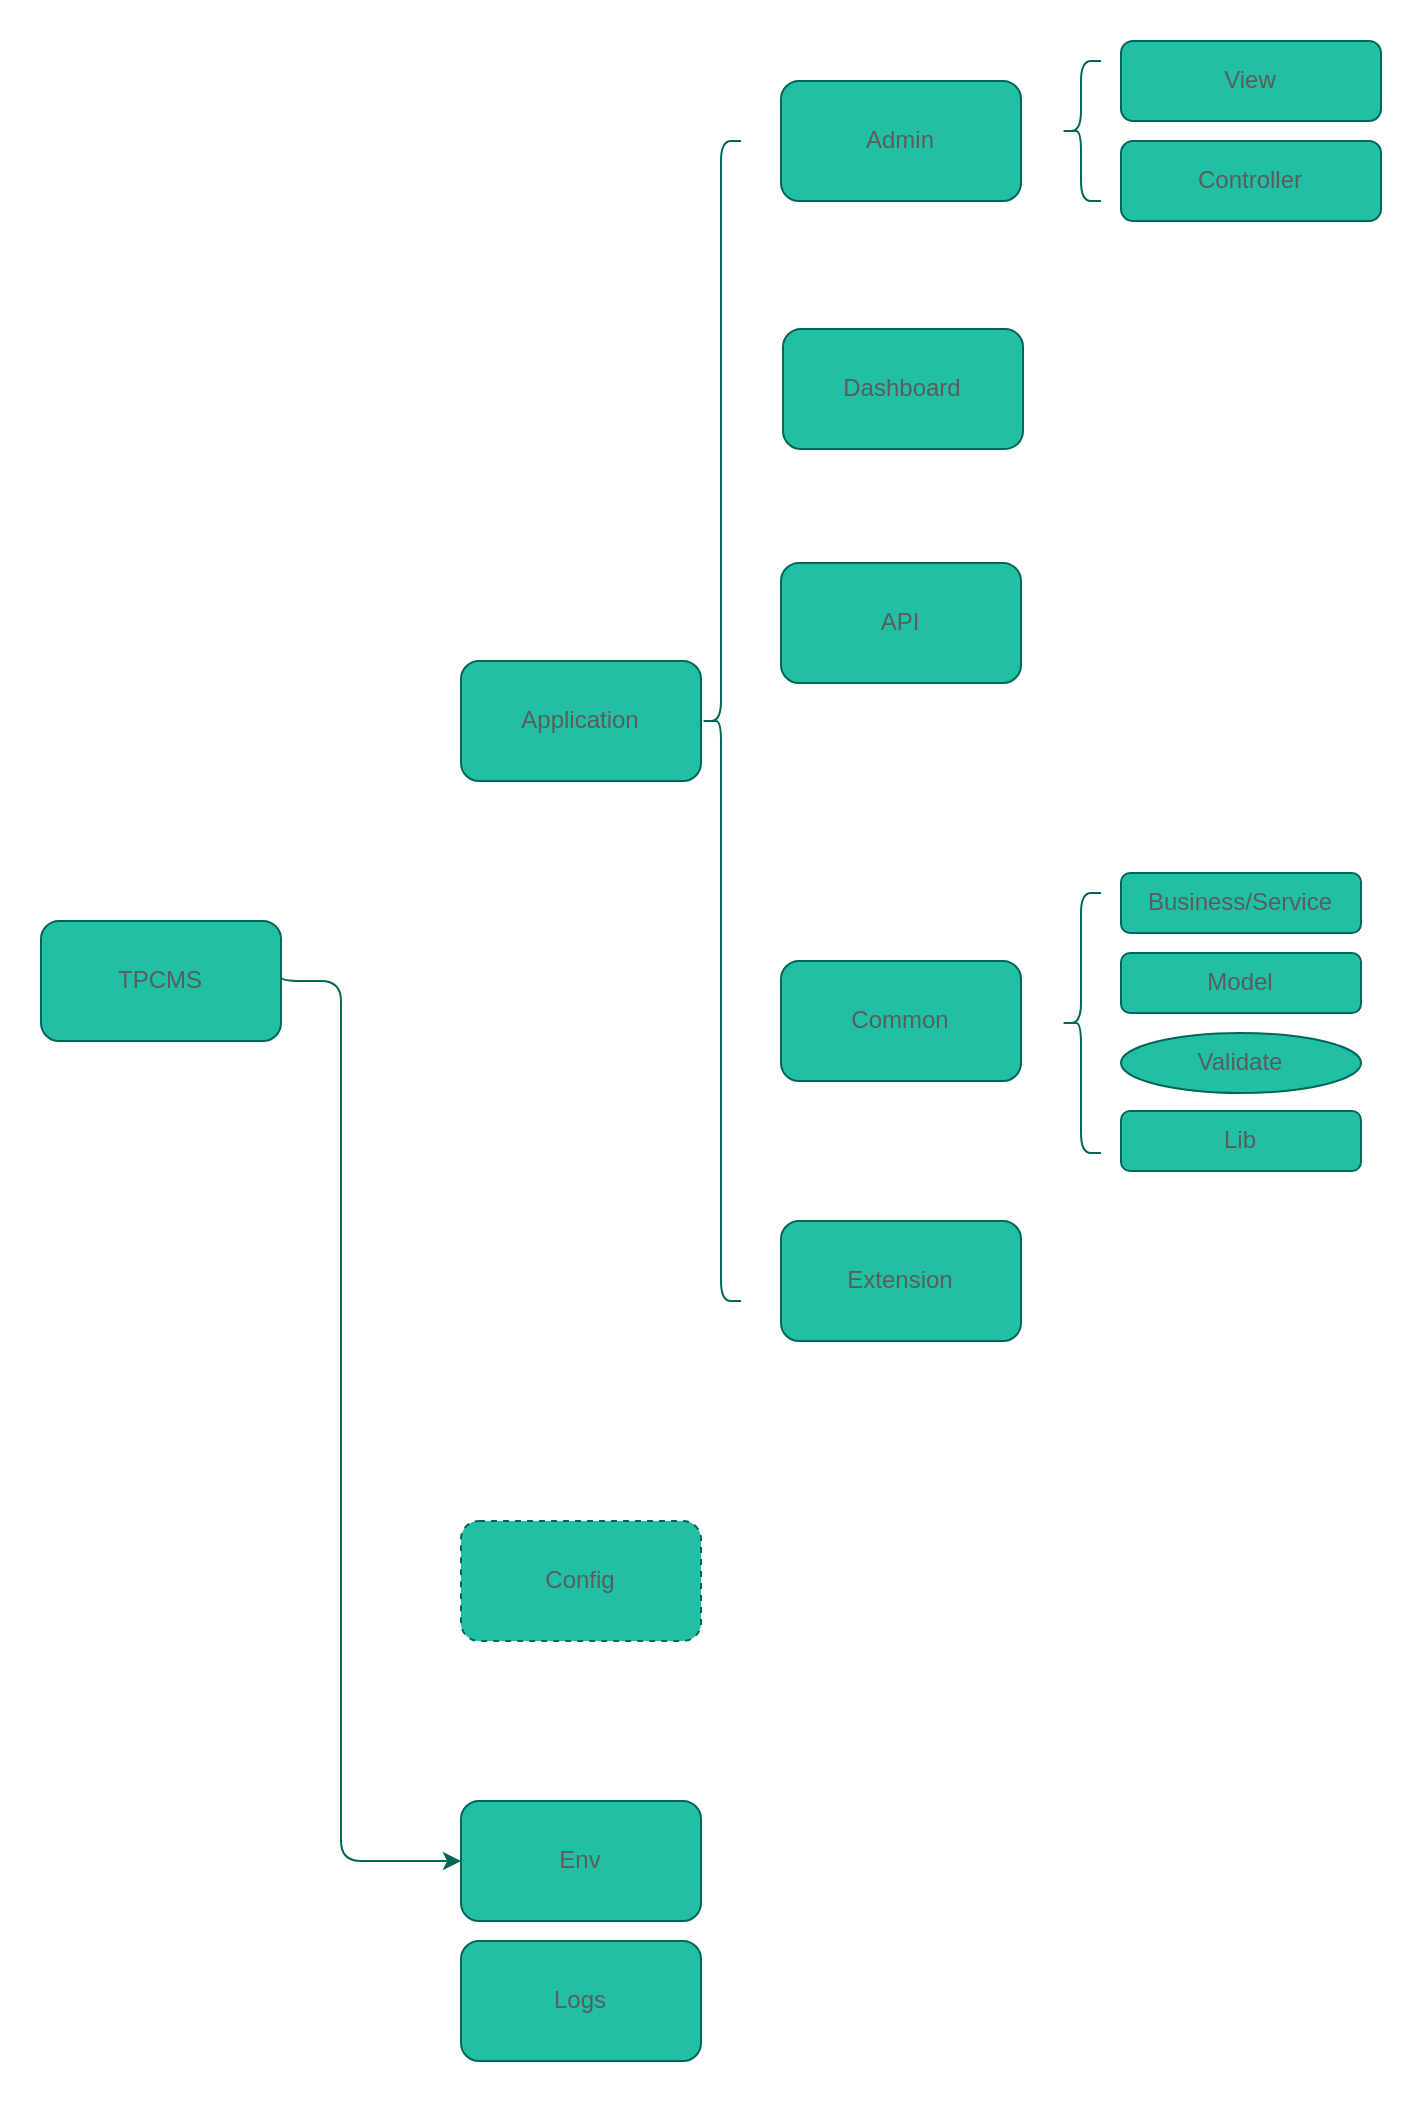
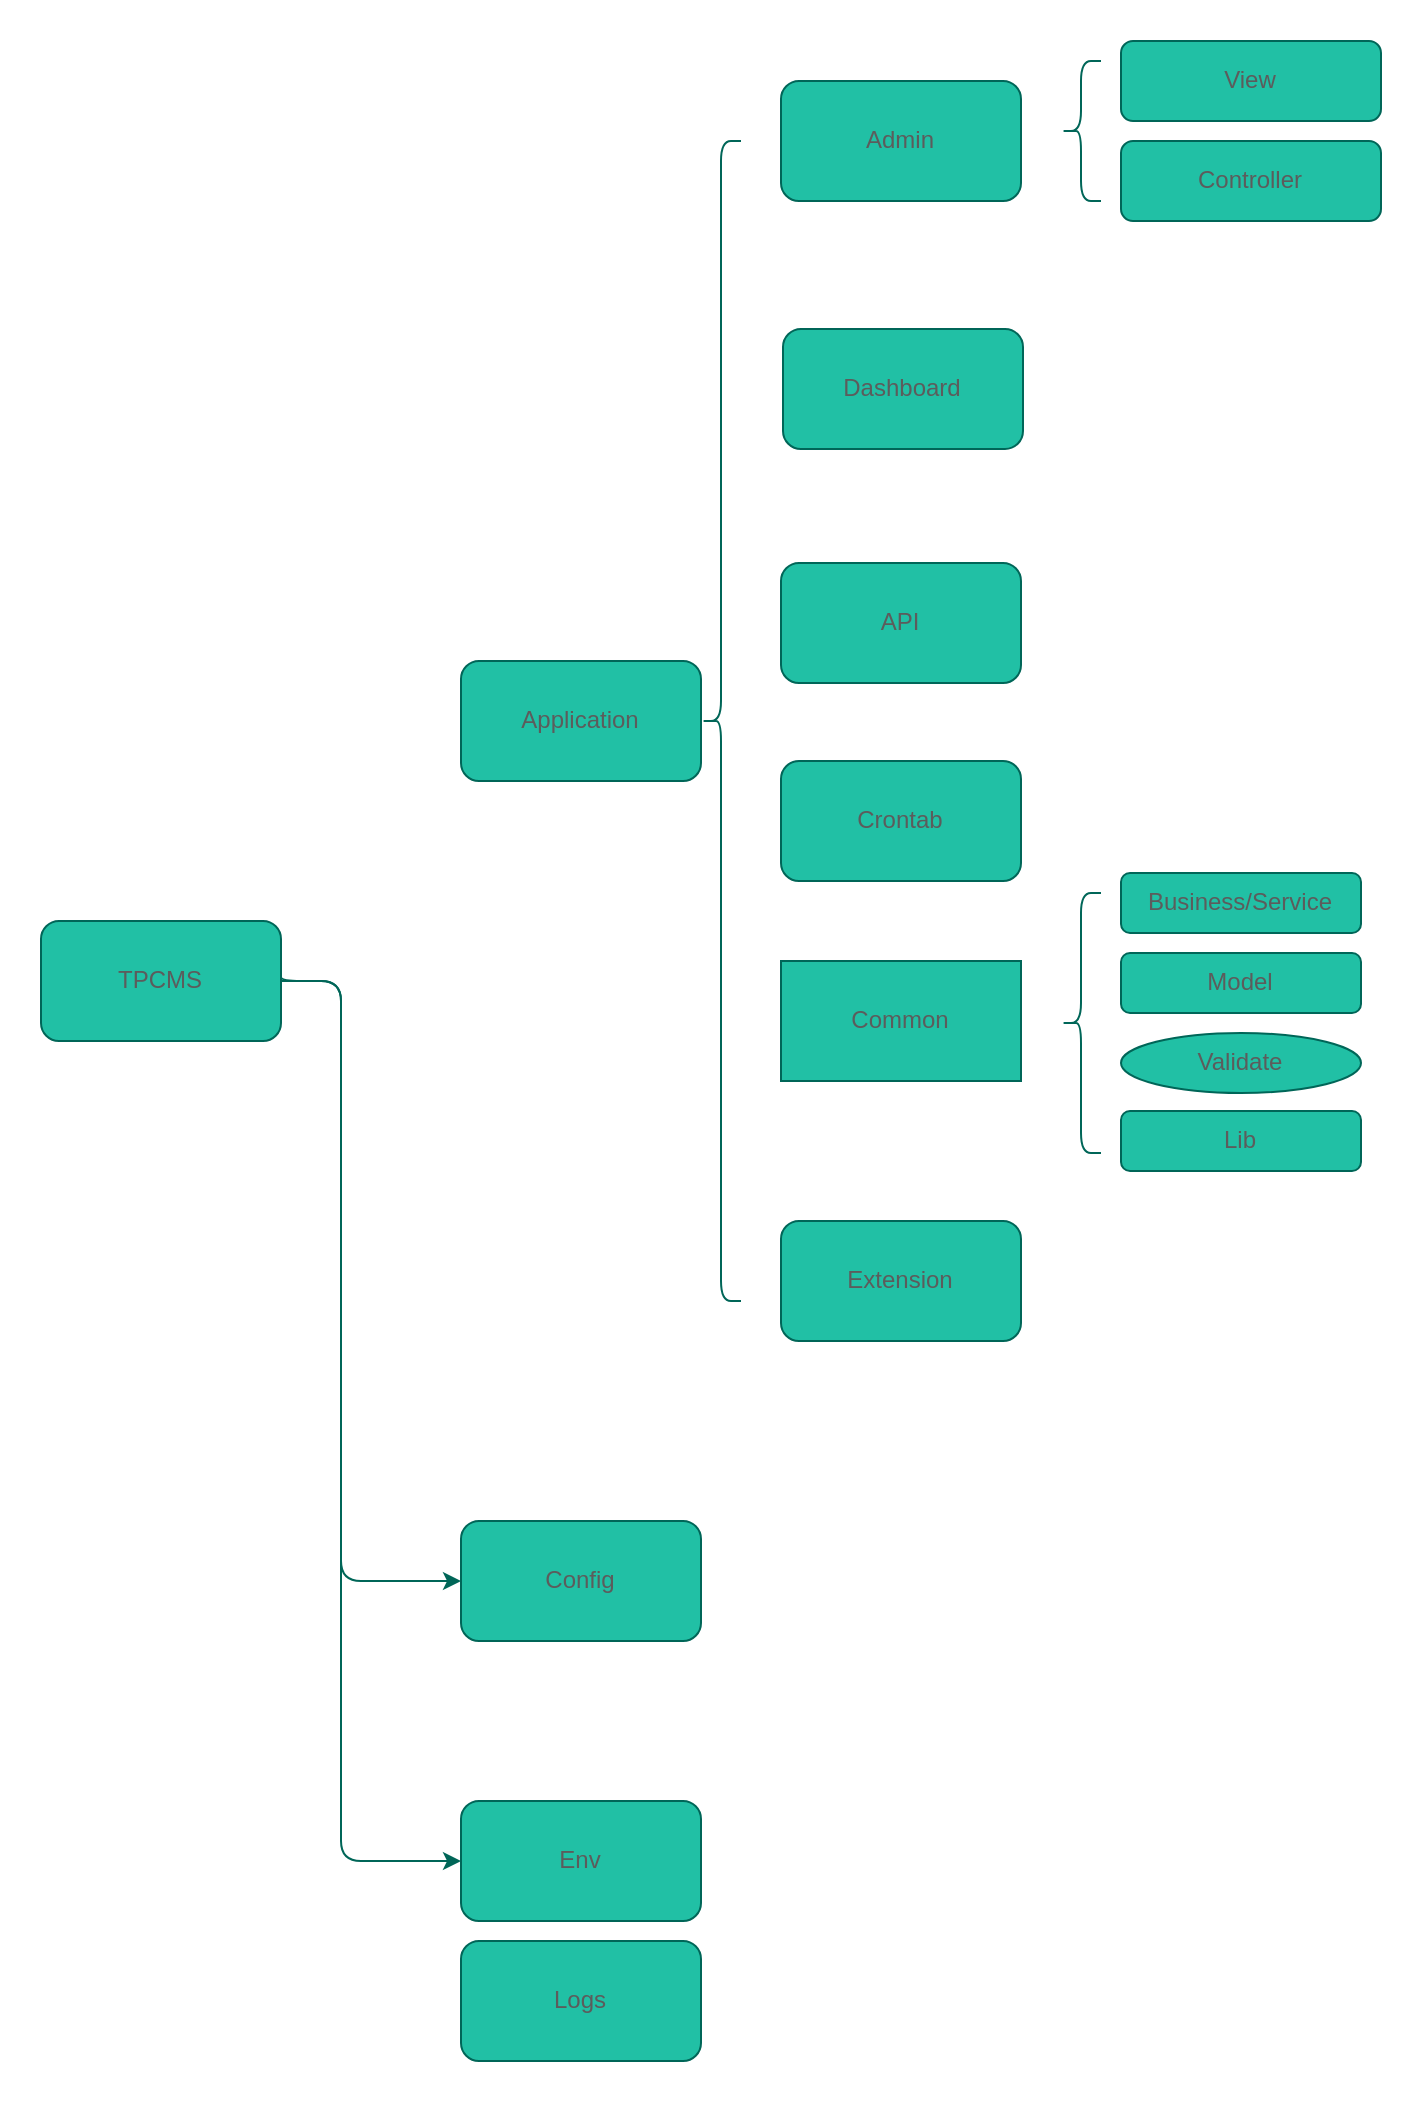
none -> (901, 821)
(901, 1021) -> (901, 1021)
none -> (397, 1581)
(581, 1581) -> (581, 1581)
